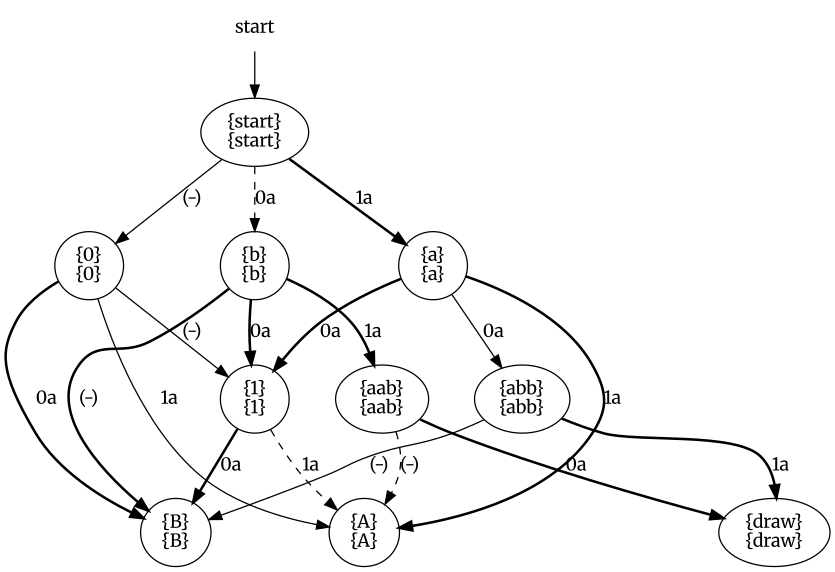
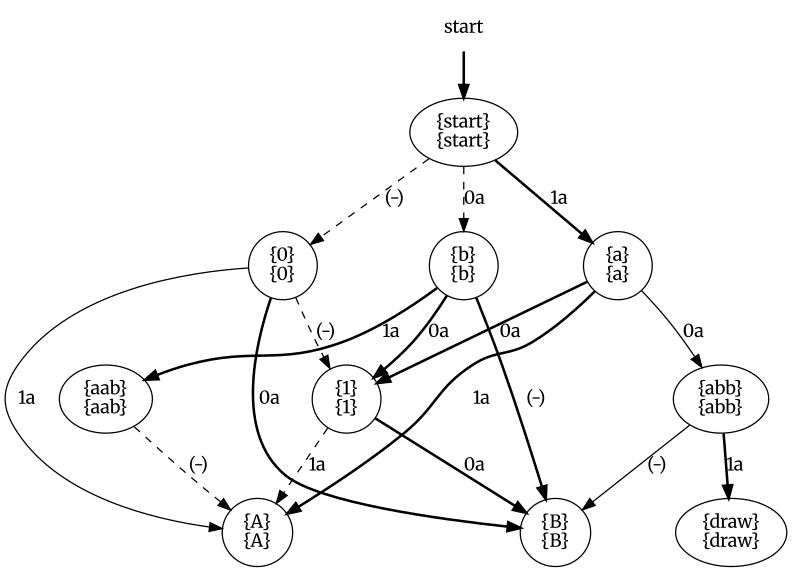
(255, 68) -> (464, 68)
(174, 198) -> (375, 198)
(162, 324) -> (309, 328)
(571, 474) -> none
